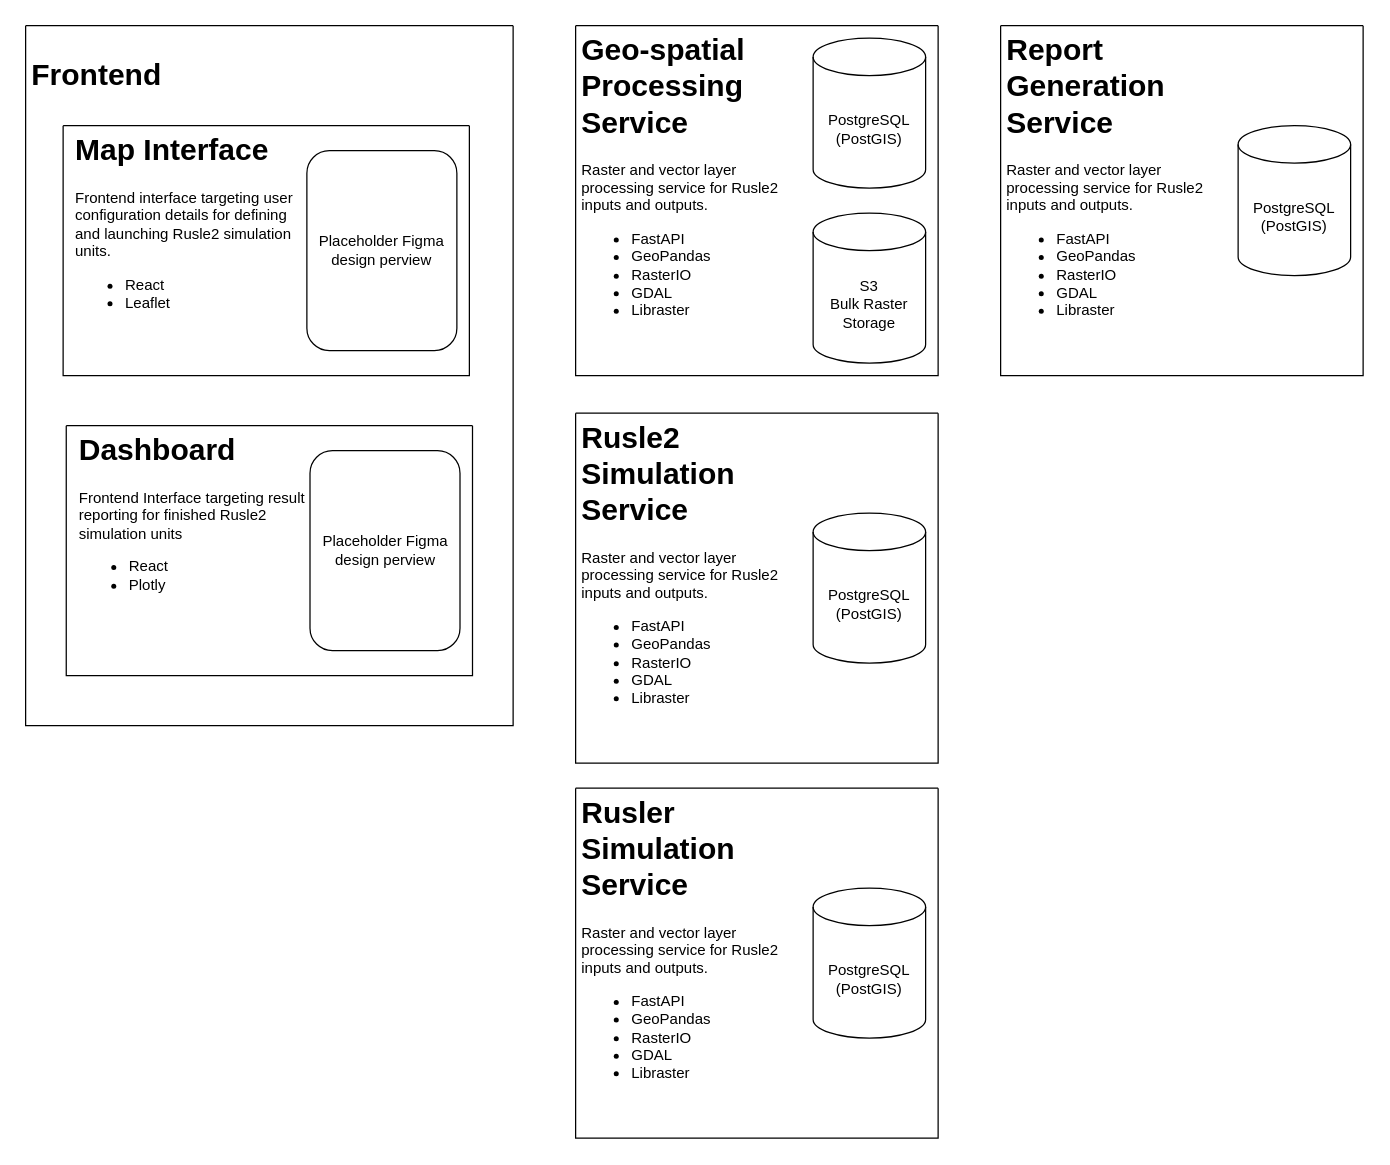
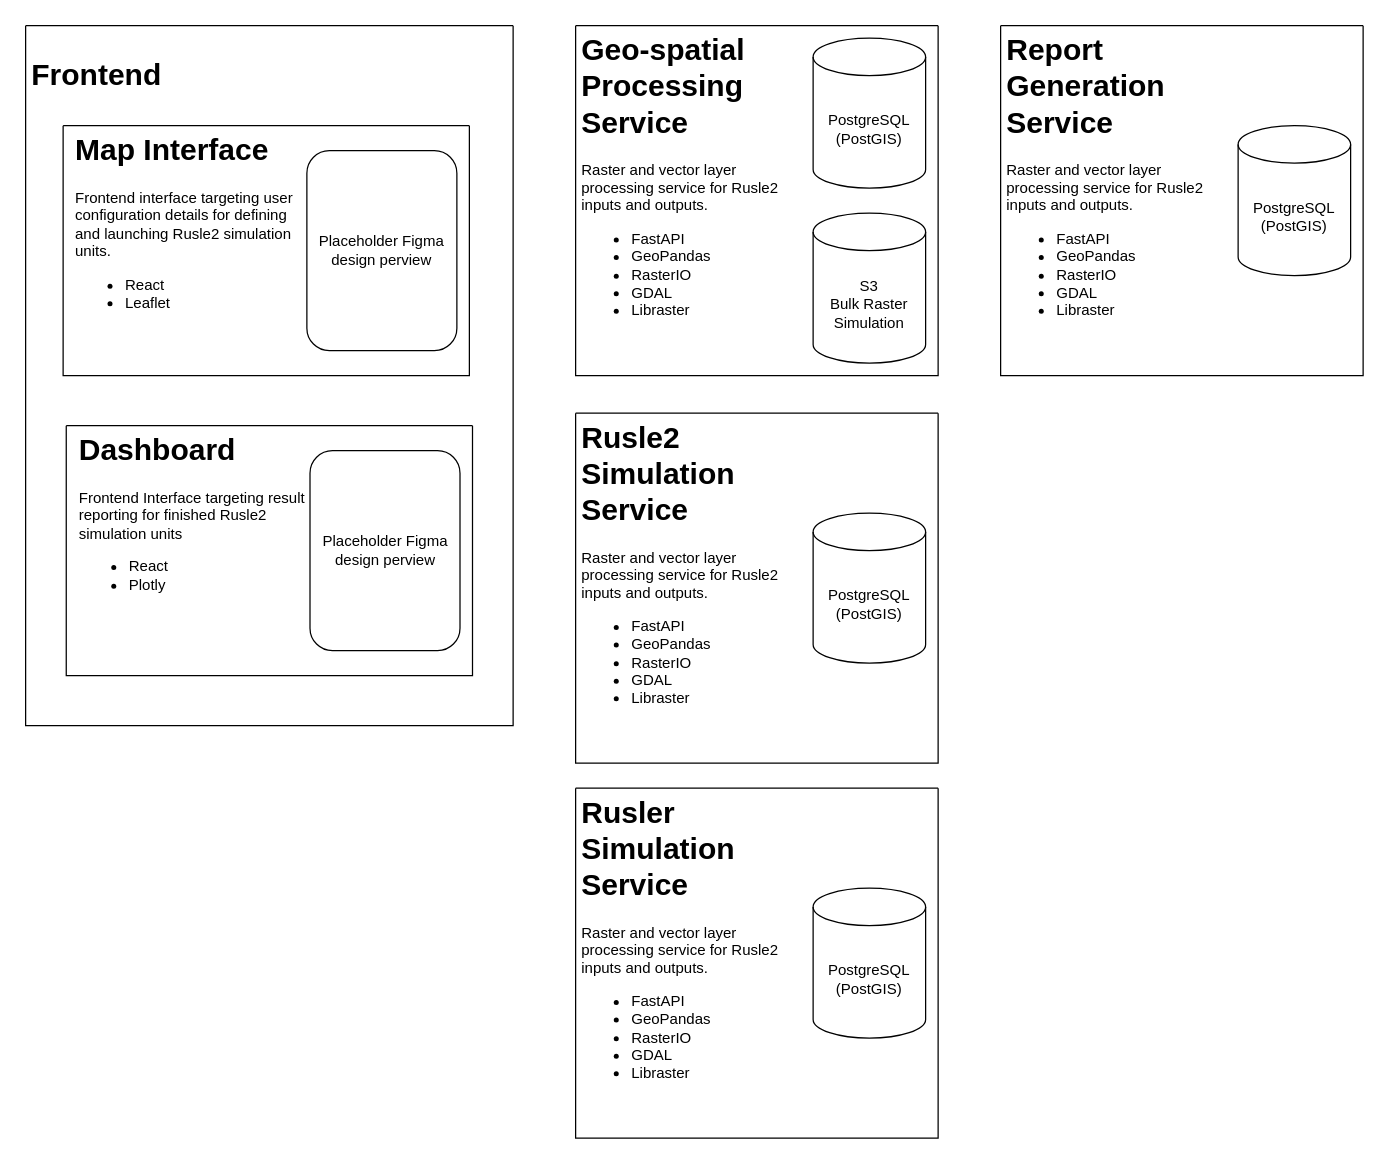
(869, 304) -> (869, 304)
